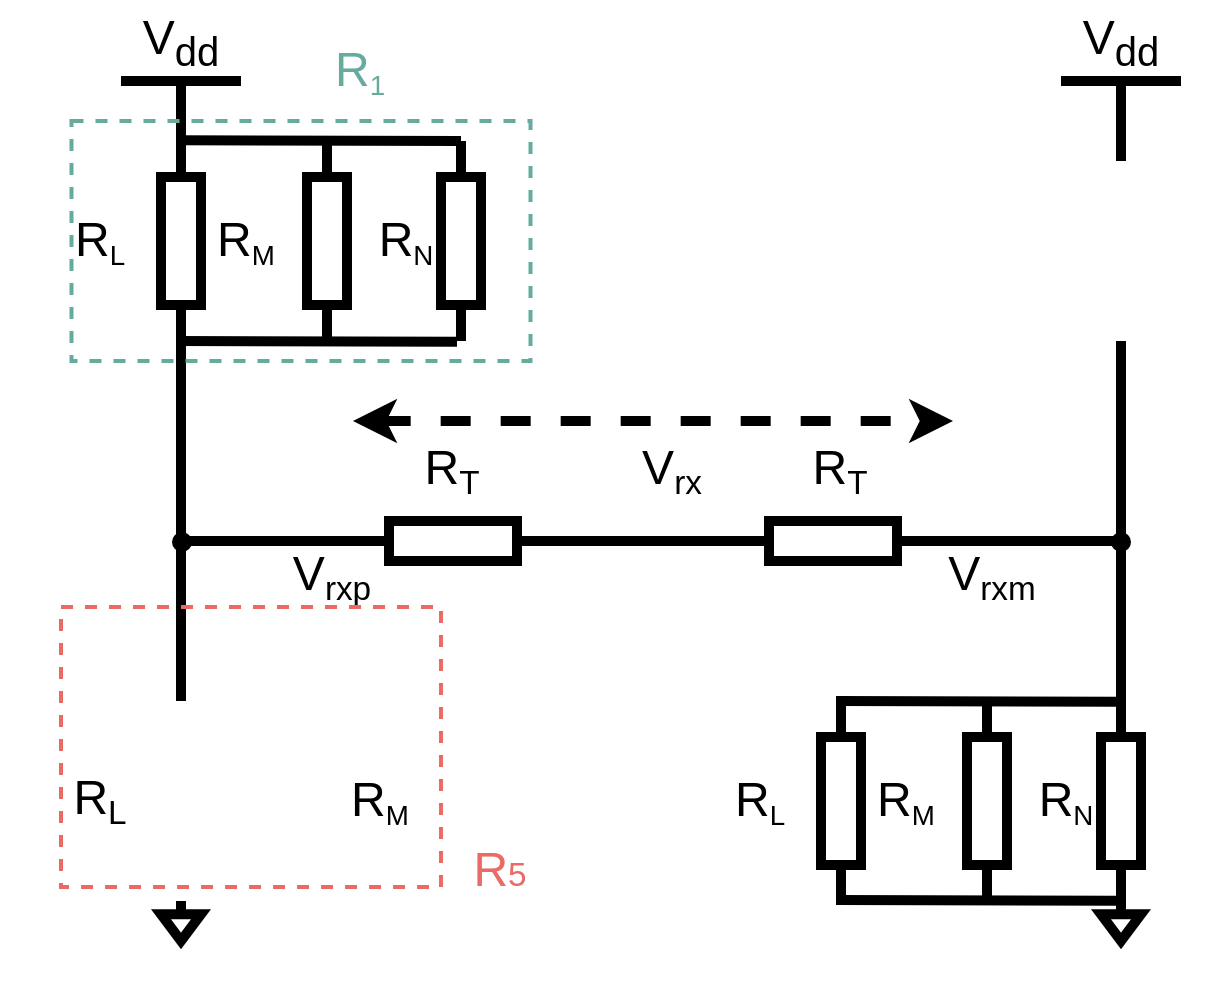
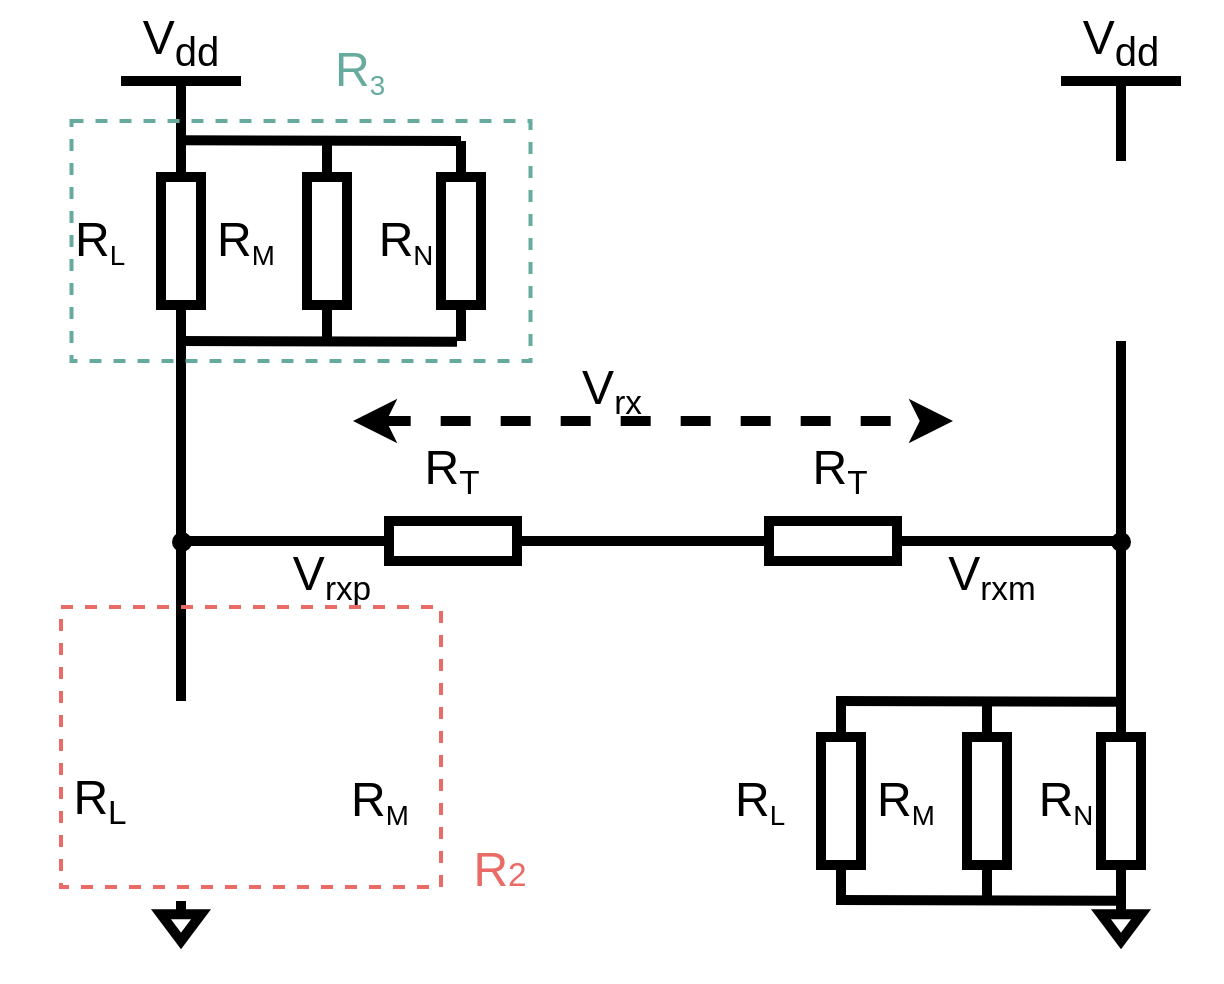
(361, 71) -> (361, 71)
(673, 471) -> (613, 391)
(501, 871) -> (501, 871)
